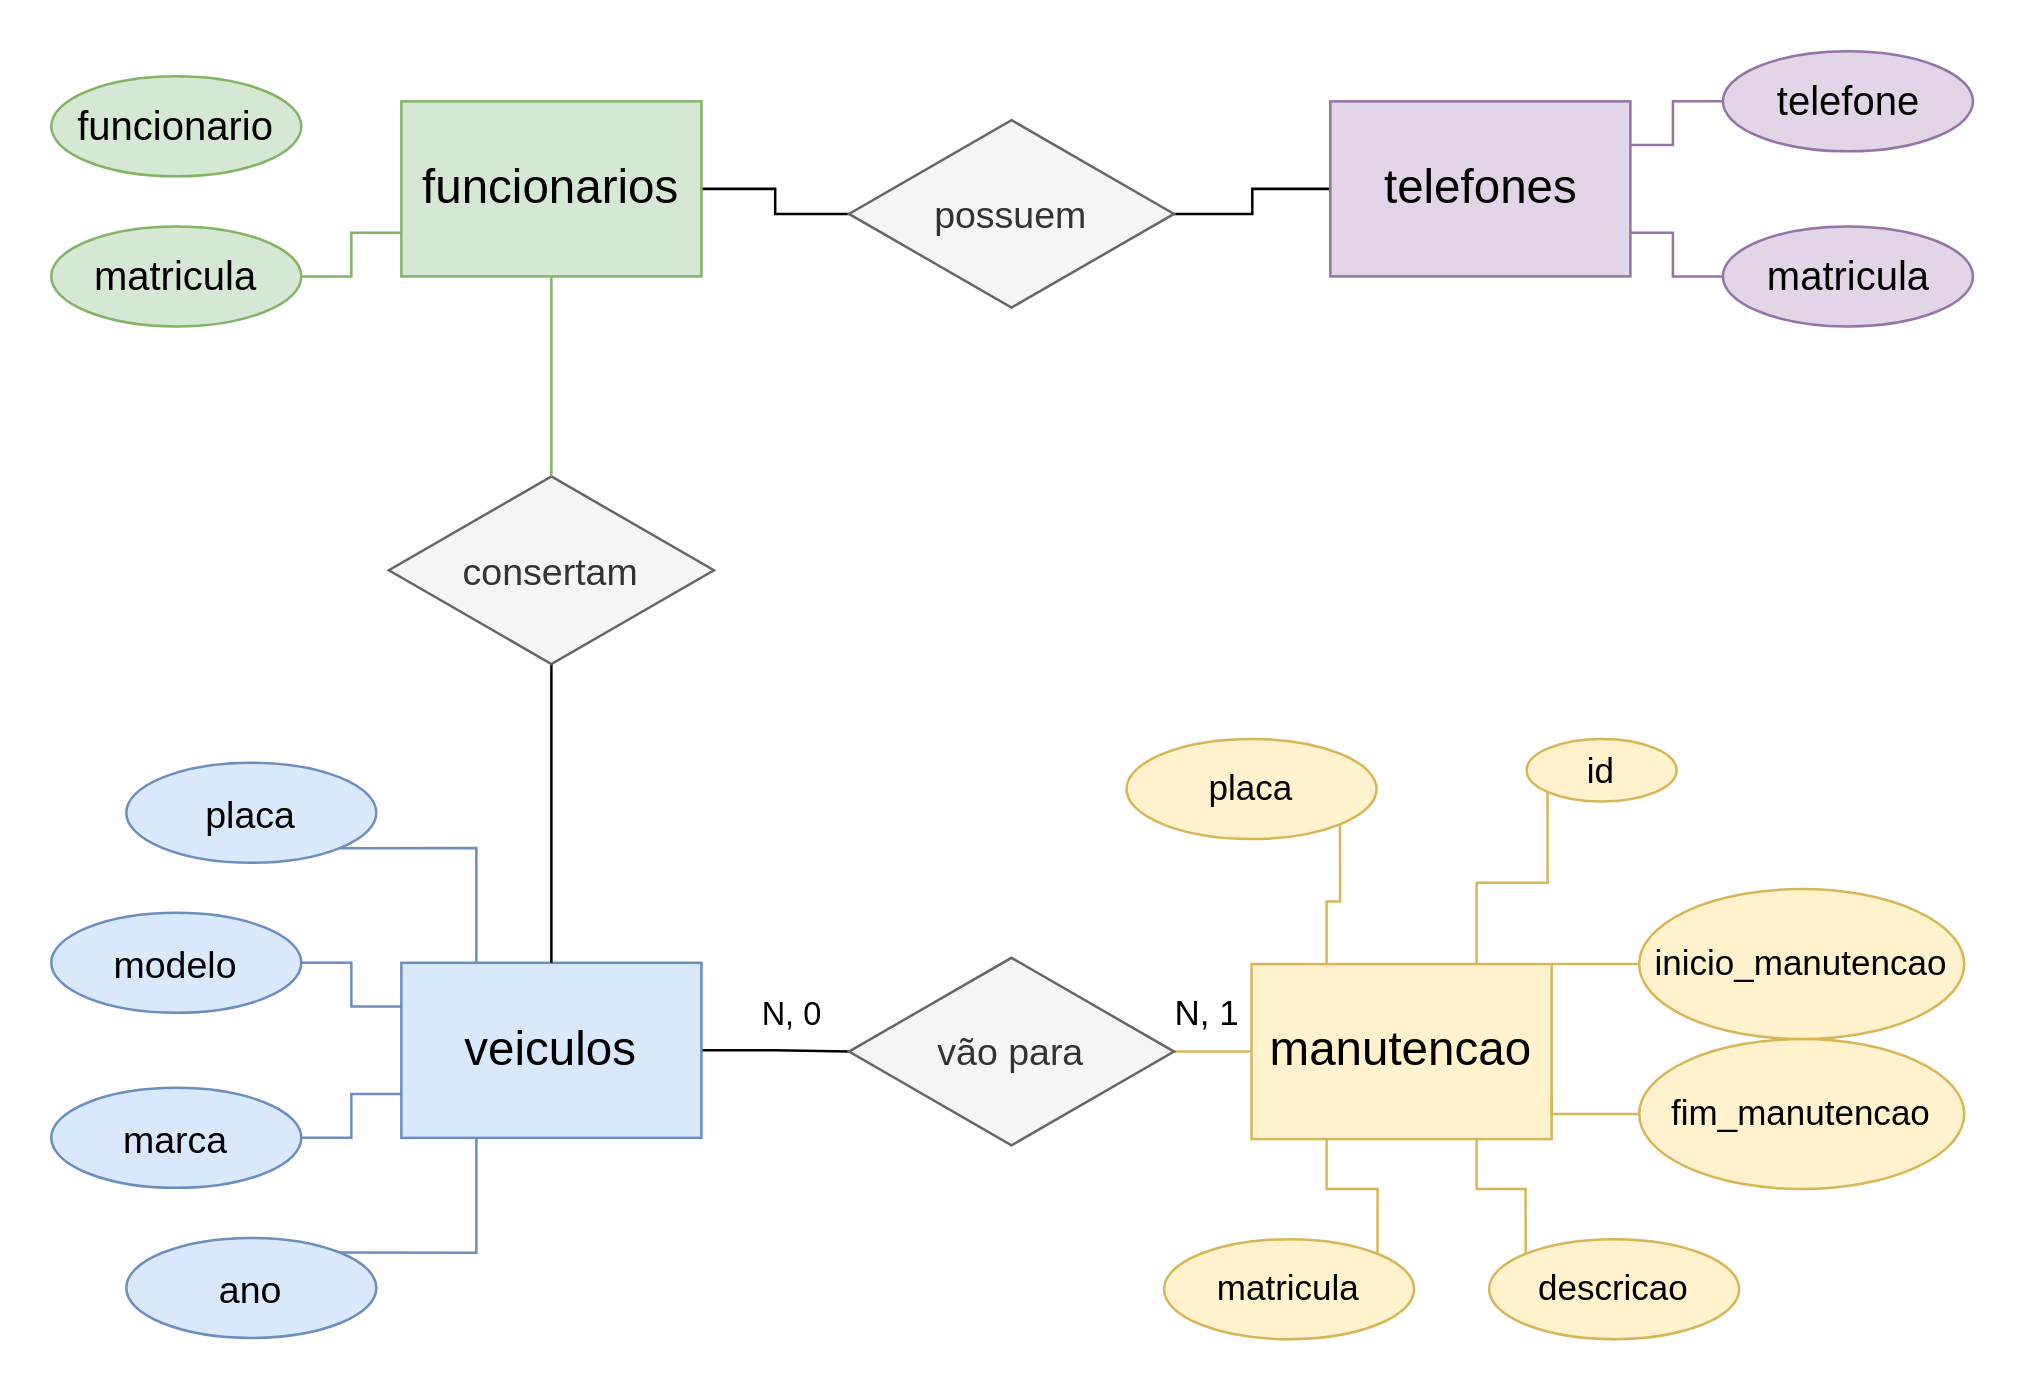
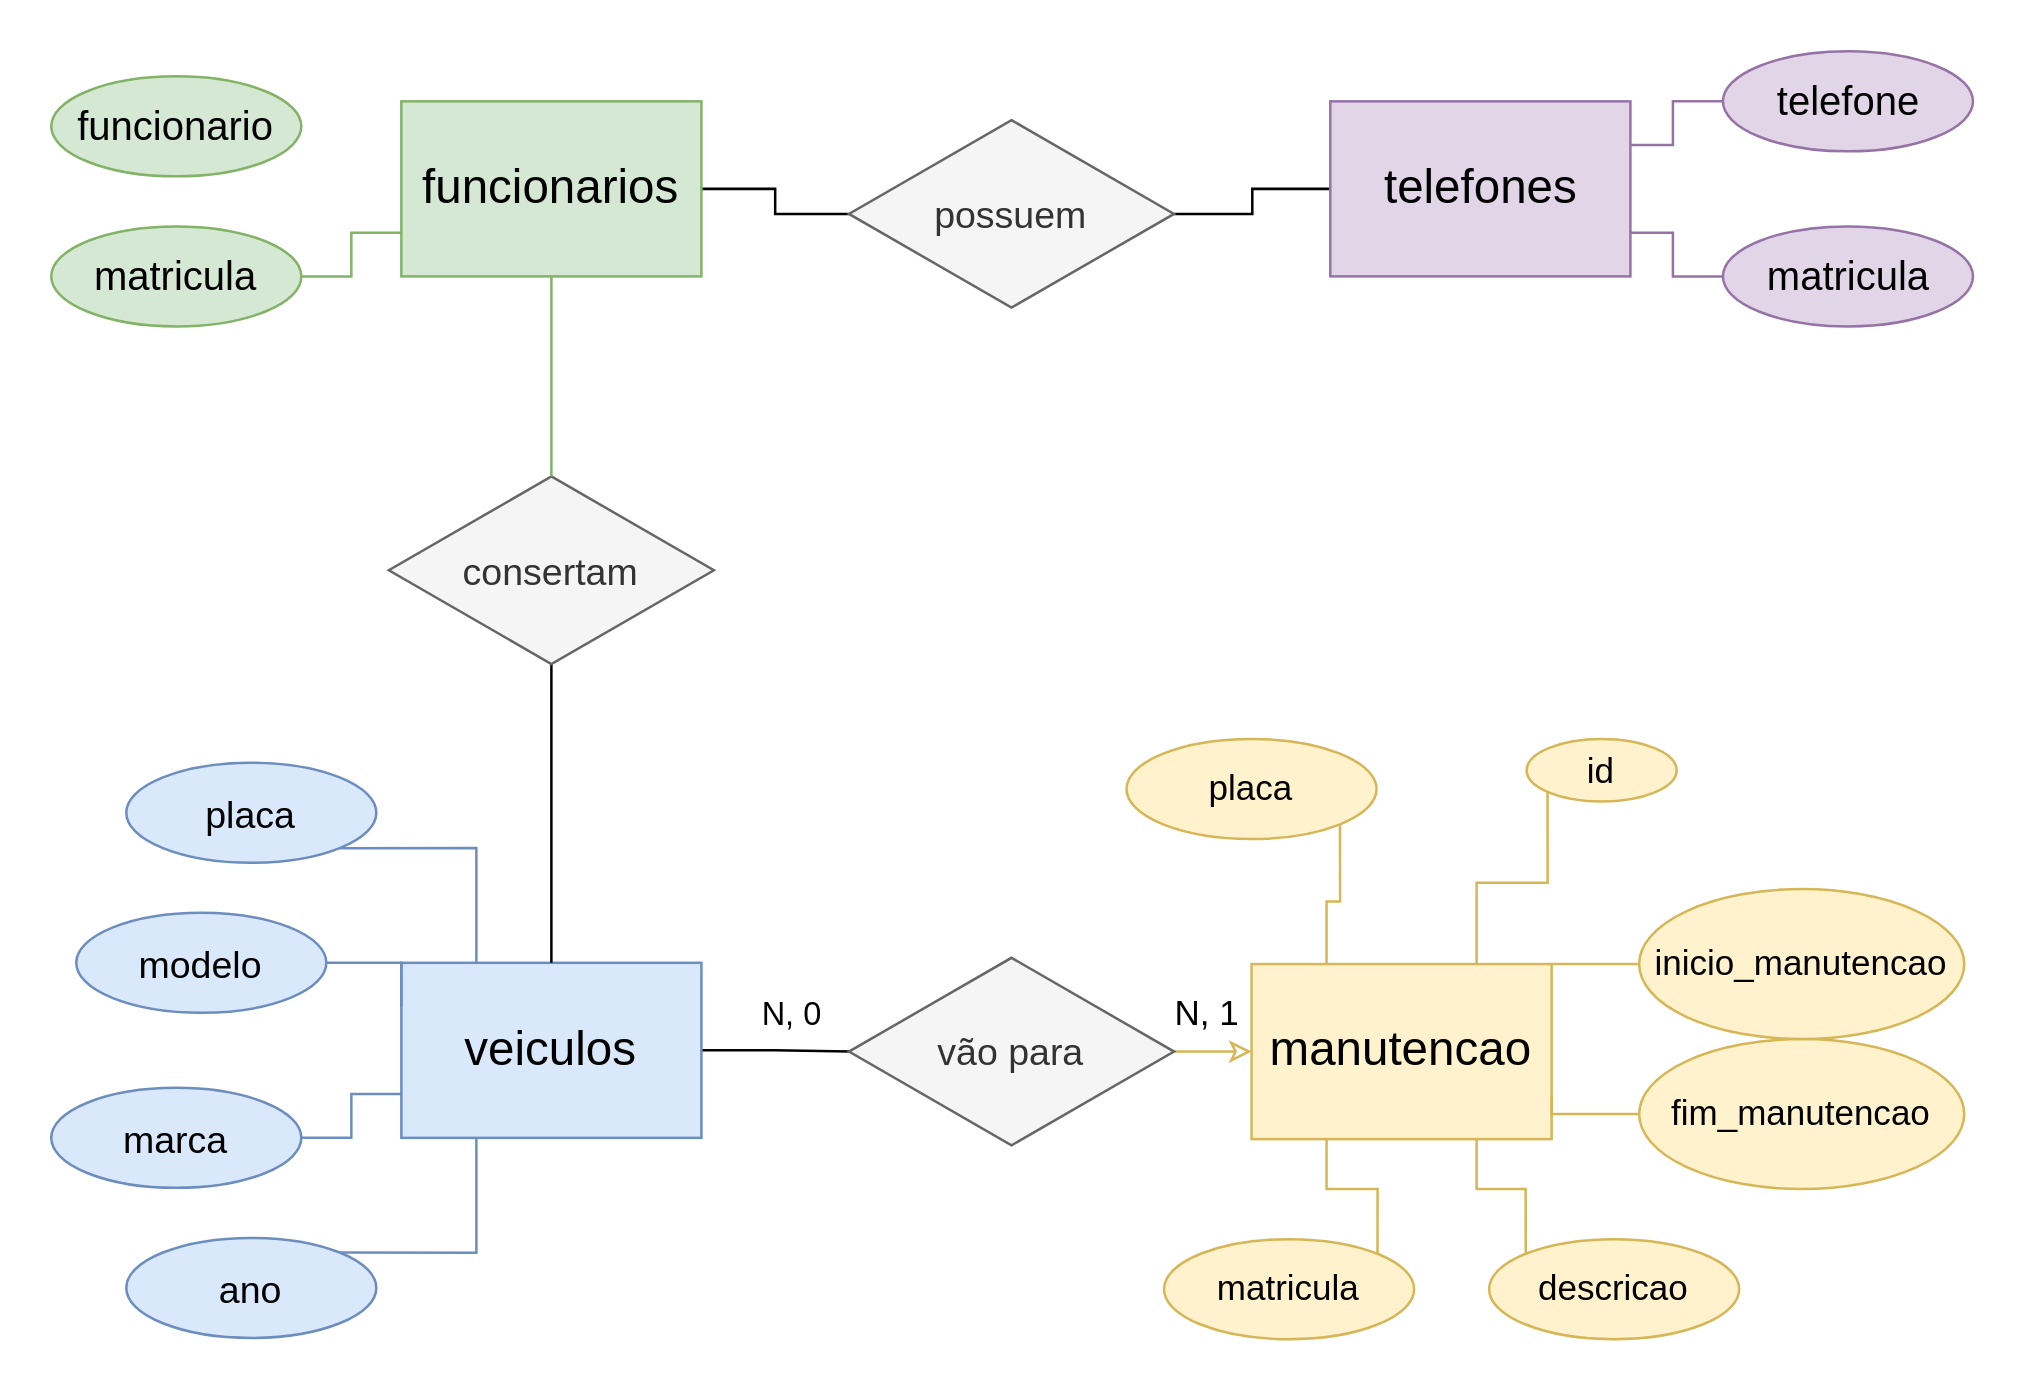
(176, 963) -> (201, 963)
(1240, 1051) -> (1233, 1051)
